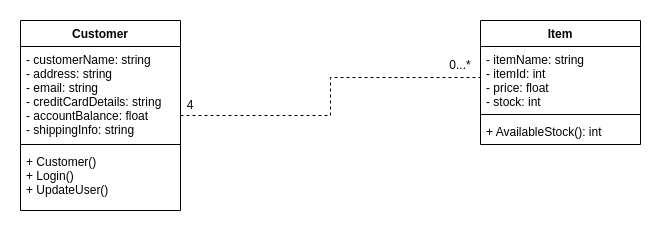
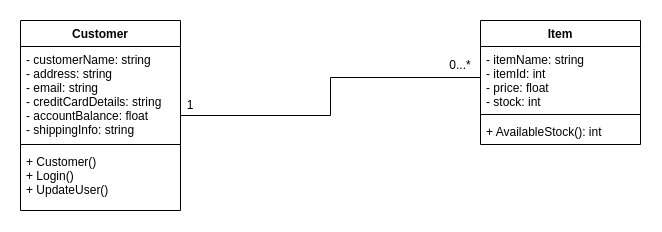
(331, 98) -> (331, 98)
(191, 106) -> (191, 106)
